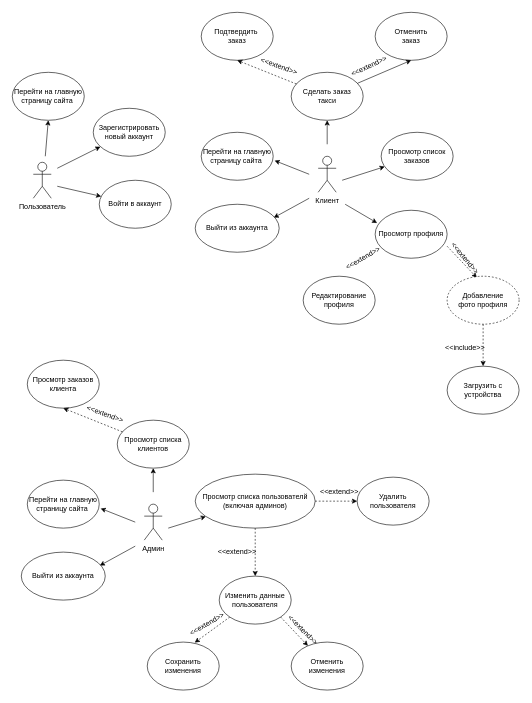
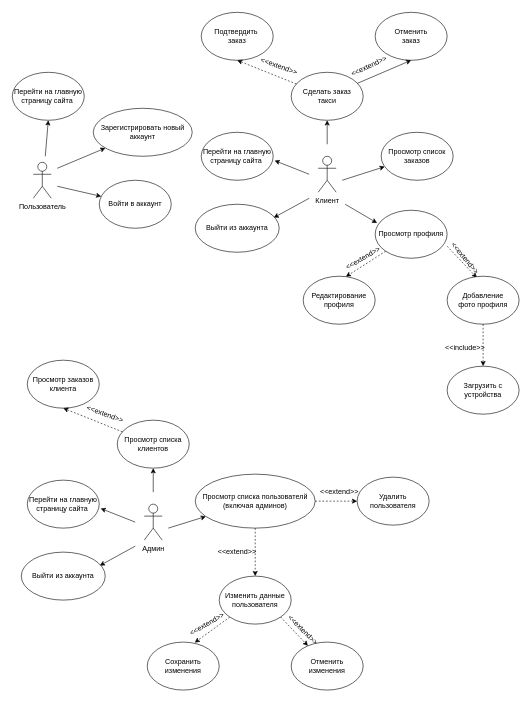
(129, 132) -> (143, 132)
none -> (366, 264)
(483, 300) -> (483, 300)
